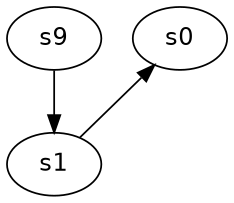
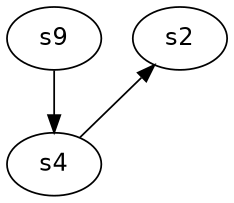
(180, 38) -> (180, 38)
(54, 164) -> (54, 164)
